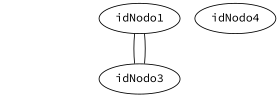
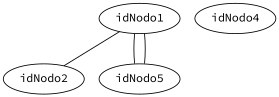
none -> (44, 79)
(140, 79) -> (140, 79)
